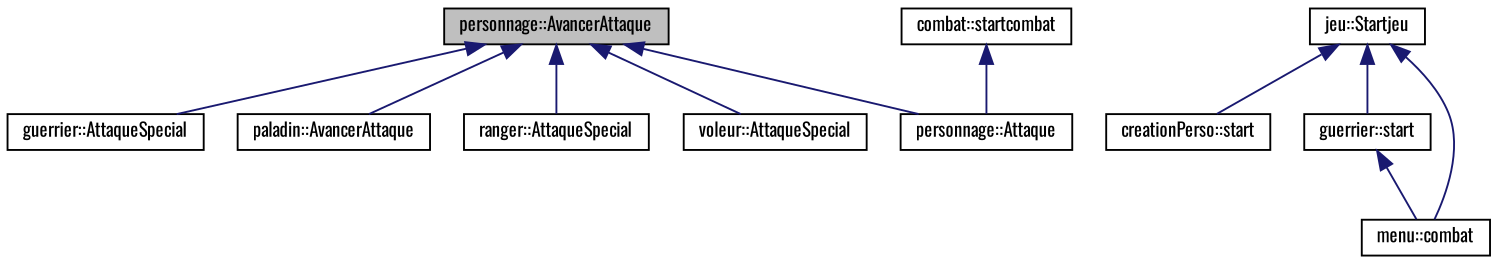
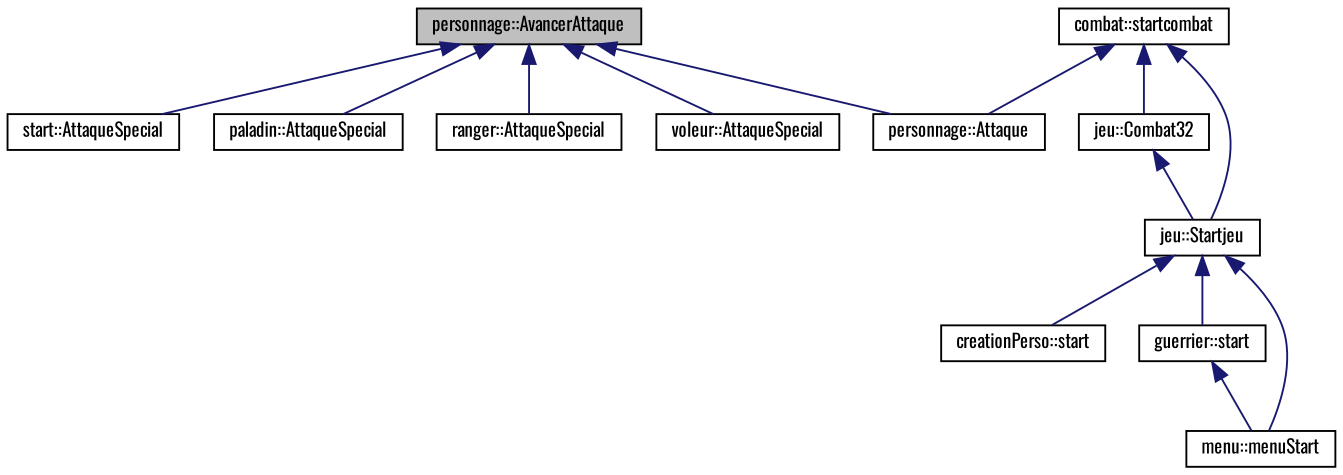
(106, 132) -> (93, 132)
(334, 132) -> (308, 132)
none -> (1144, 132)
none -> (1230, 132)
(1426, 238) -> (1261, 449)
